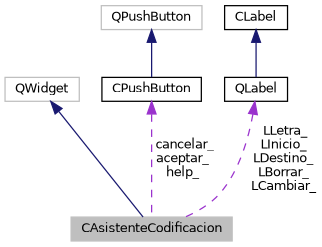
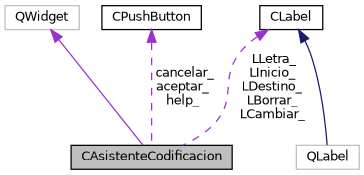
(152, 18) -> none
(256, 89) -> (328, 157)
(101, 164) -> (101, 93)
(233, 175) -> (227, 96)
(152, 229) -> (152, 157)
